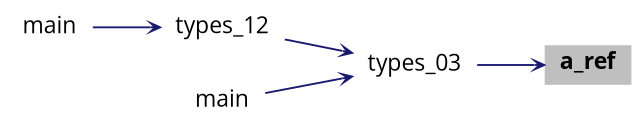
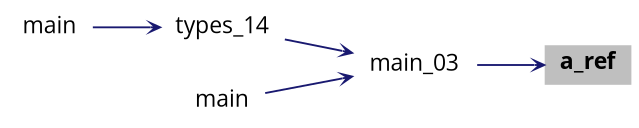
(222, 27) -> (222, 27)
(415, 65) -> (415, 65)
